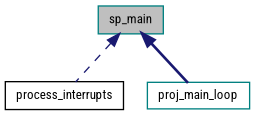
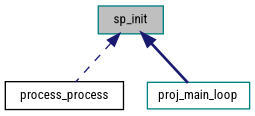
(131, 20) -> (131, 20)
(64, 96) -> (64, 96)
